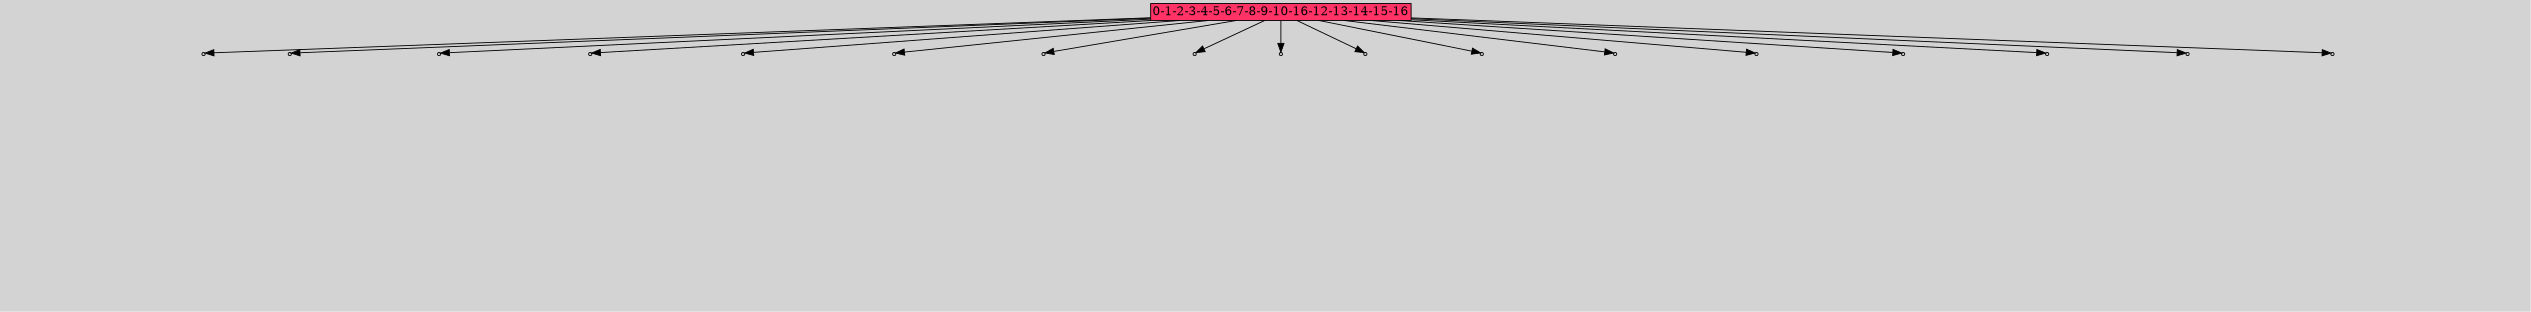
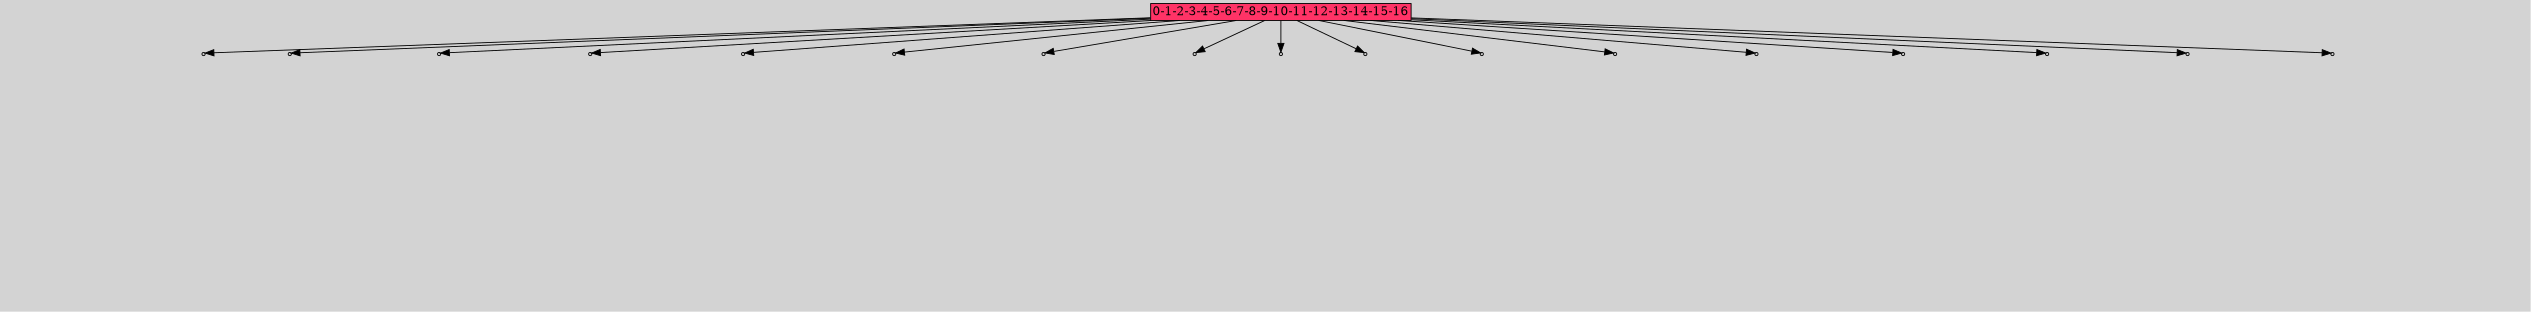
(1281, 12) -> (1281, 12)
